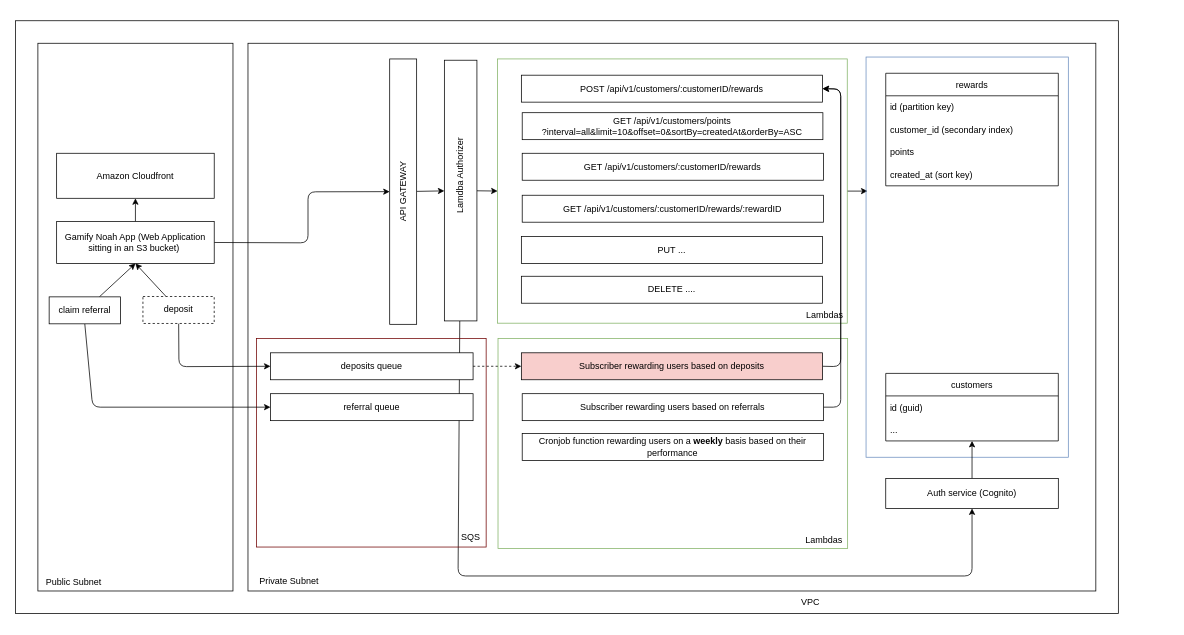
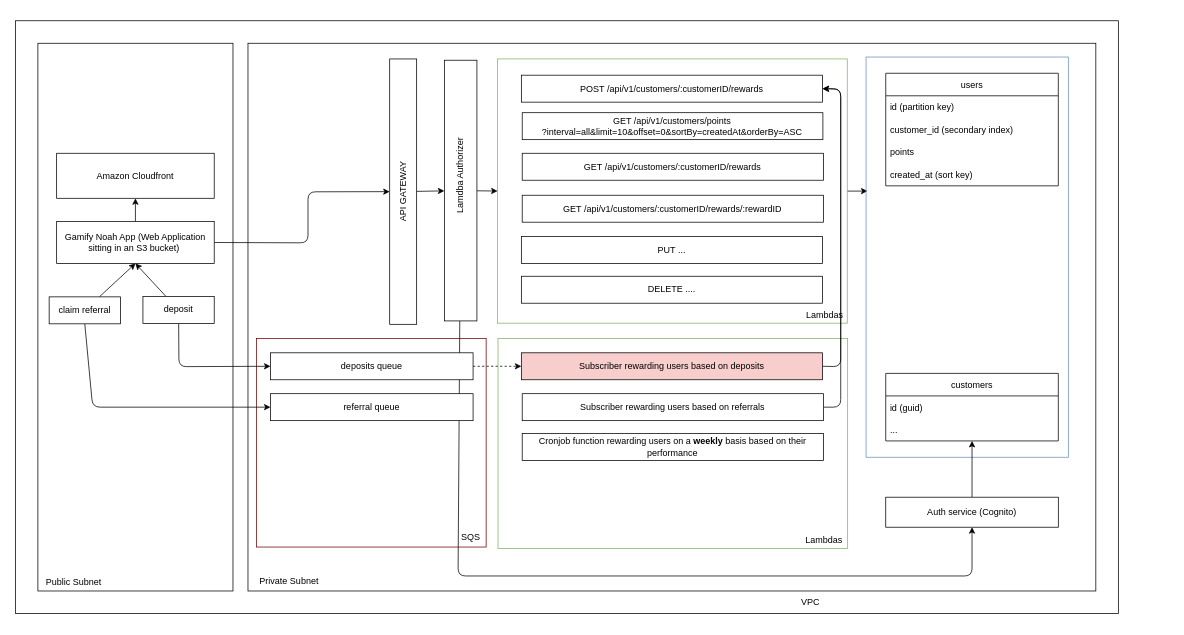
(971, 85) -> (971, 85)
(179, 310) -> (179, 310)
(972, 493) -> (972, 512)
